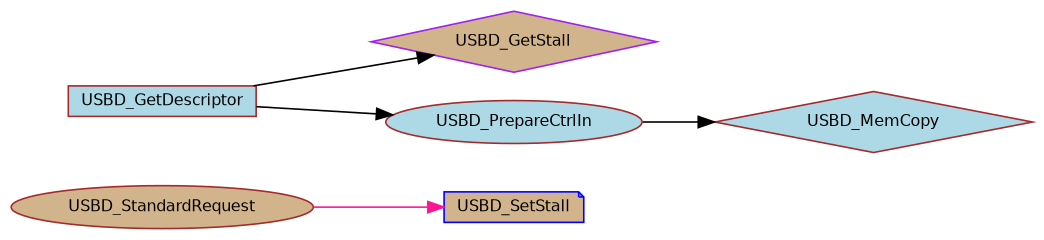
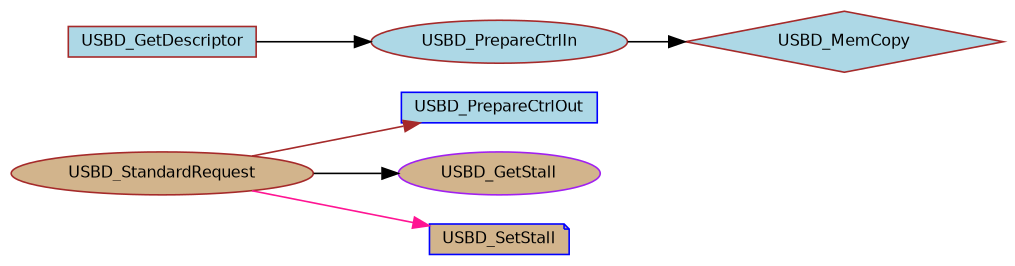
(514, 42) -> (499, 173)
(336, 72) -> (348, 173)
none -> (499, 108)
